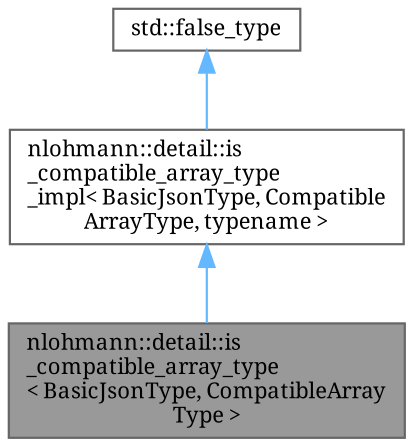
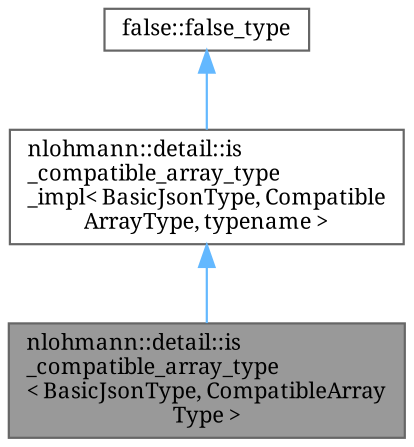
(207, 30) -> (207, 30)
